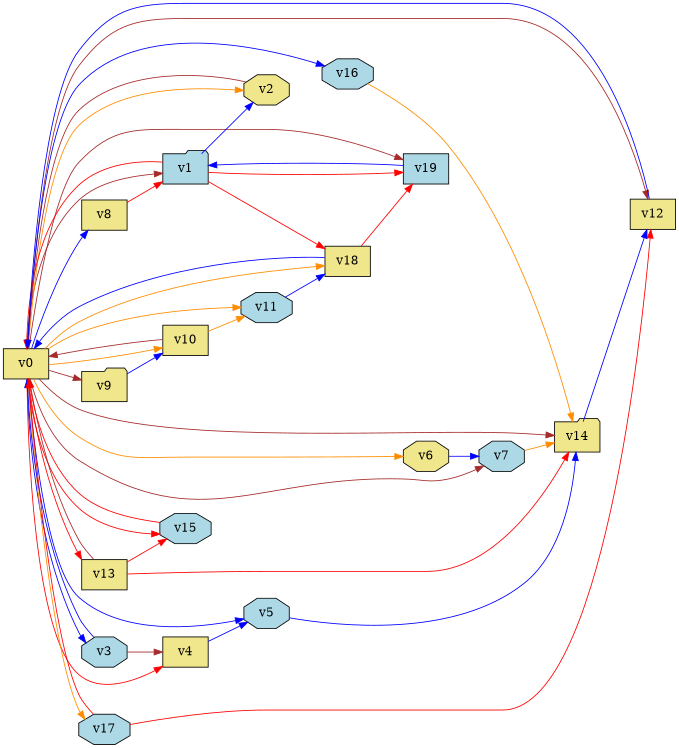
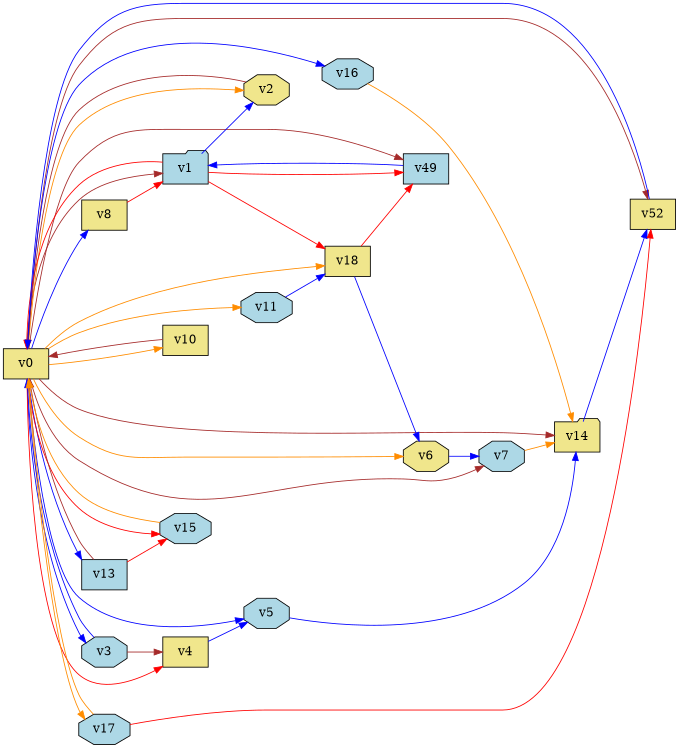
(426, 169) -> (426, 169)
(653, 214) -> (653, 214)
(173, 274) -> (385, 355)
(223, 325) -> none
(104, 387) -> none
(46, 468) -> (46, 468)
(68, 482) -> (68, 482)
(48, 555) -> (48, 555)
(370, 571) -> none
(104, 575) -> (104, 575)
